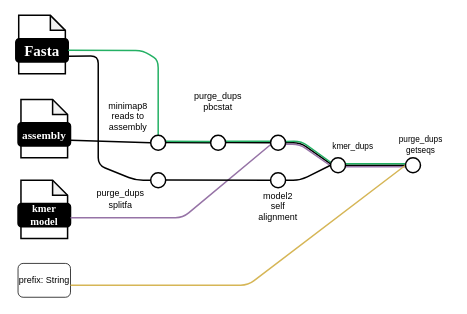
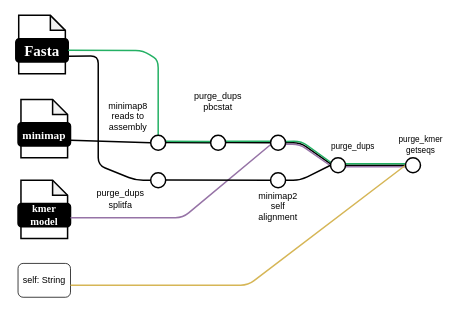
(44, 135) -> (44, 135)
(421, 145) -> (421, 145)
(353, 147) -> (353, 147)
(278, 207) -> (278, 207)
(44, 281) -> (44, 281)
